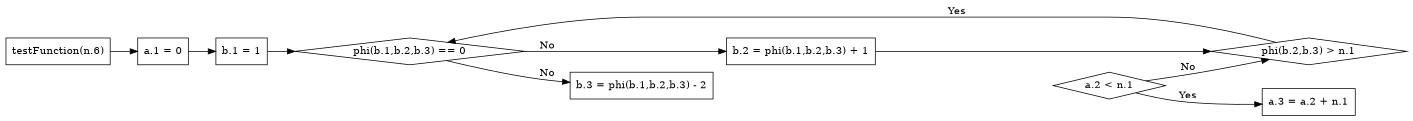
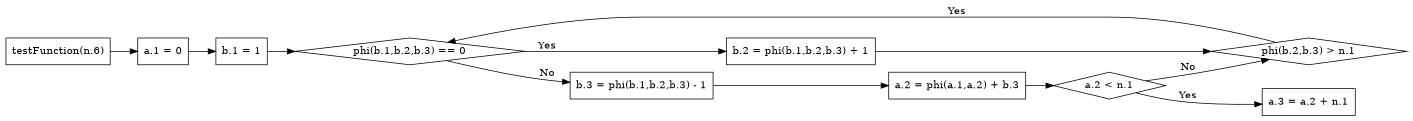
(547, 46) -> (547, 46)
(642, 86) -> (642, 86)
none -> (957, 86)
